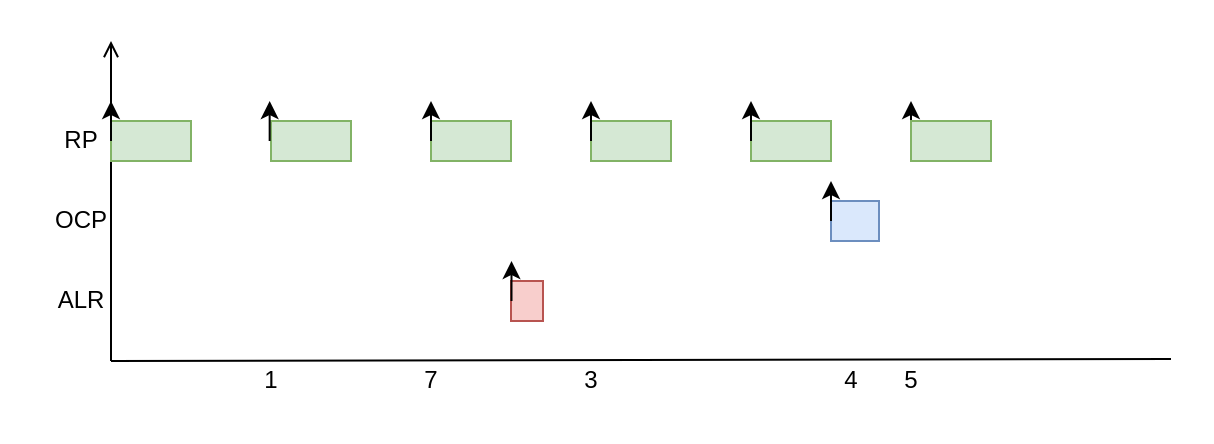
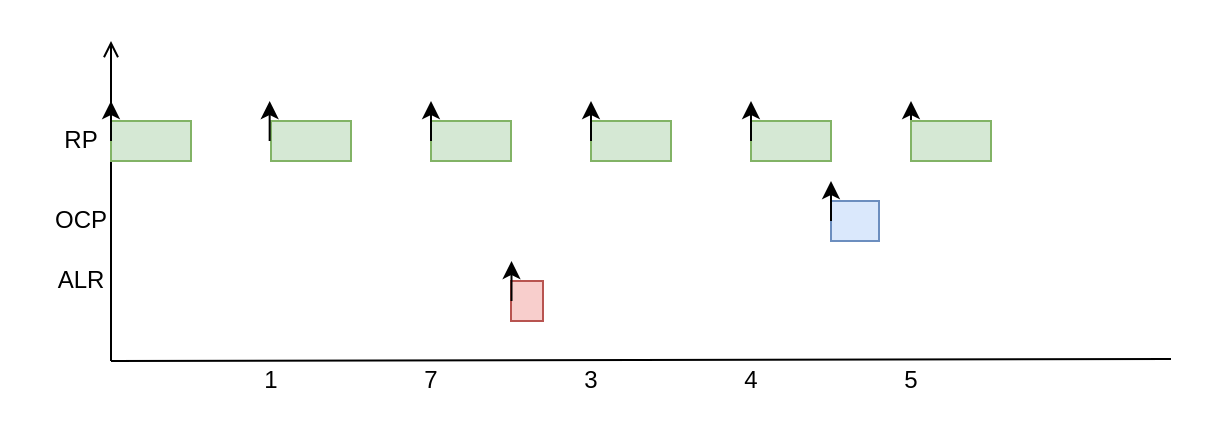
(81, 301) -> (81, 281)
(851, 381) -> (751, 381)
